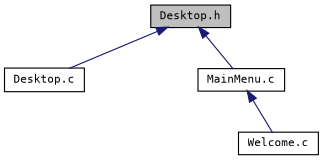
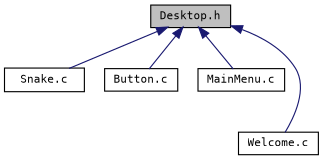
(44, 80) -> (44, 80)
none -> (141, 80)
(263, 116) -> (296, 69)
